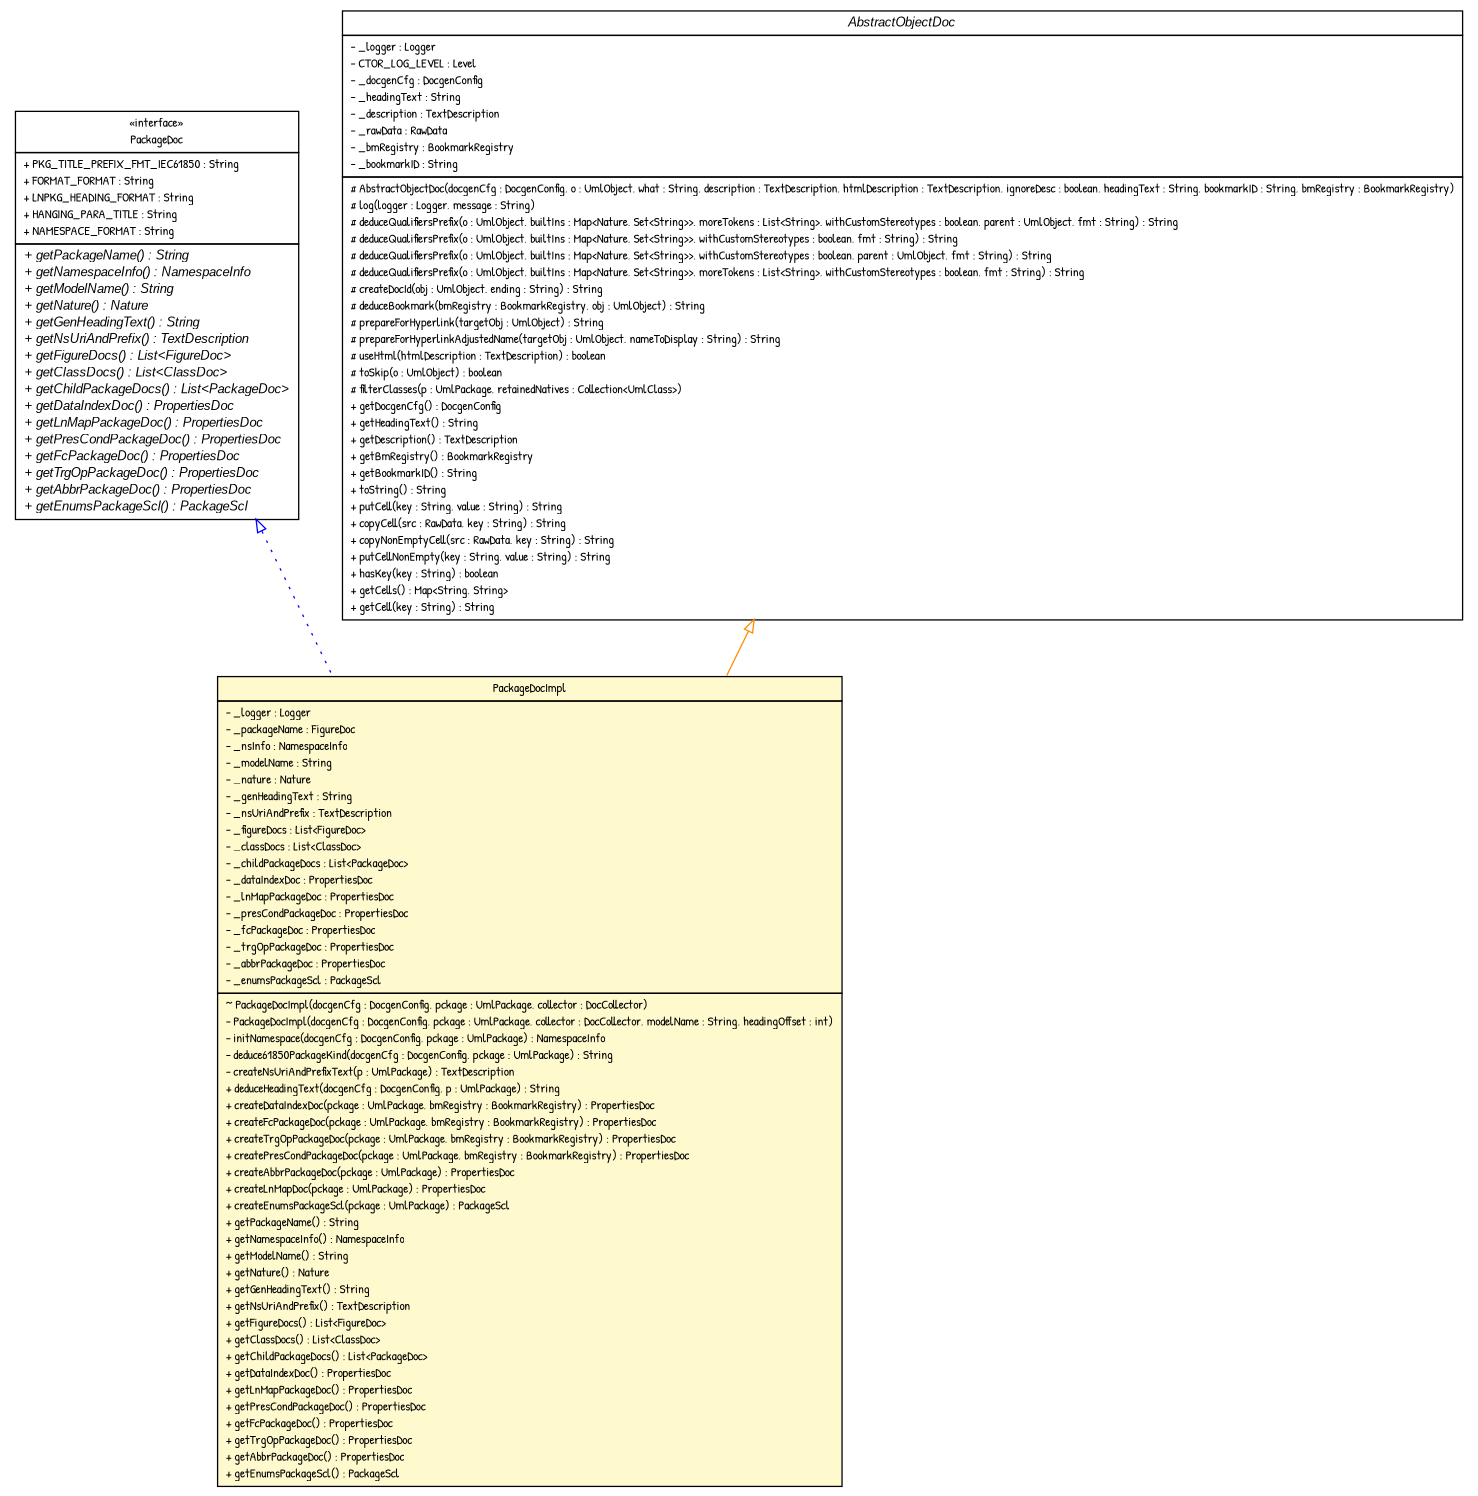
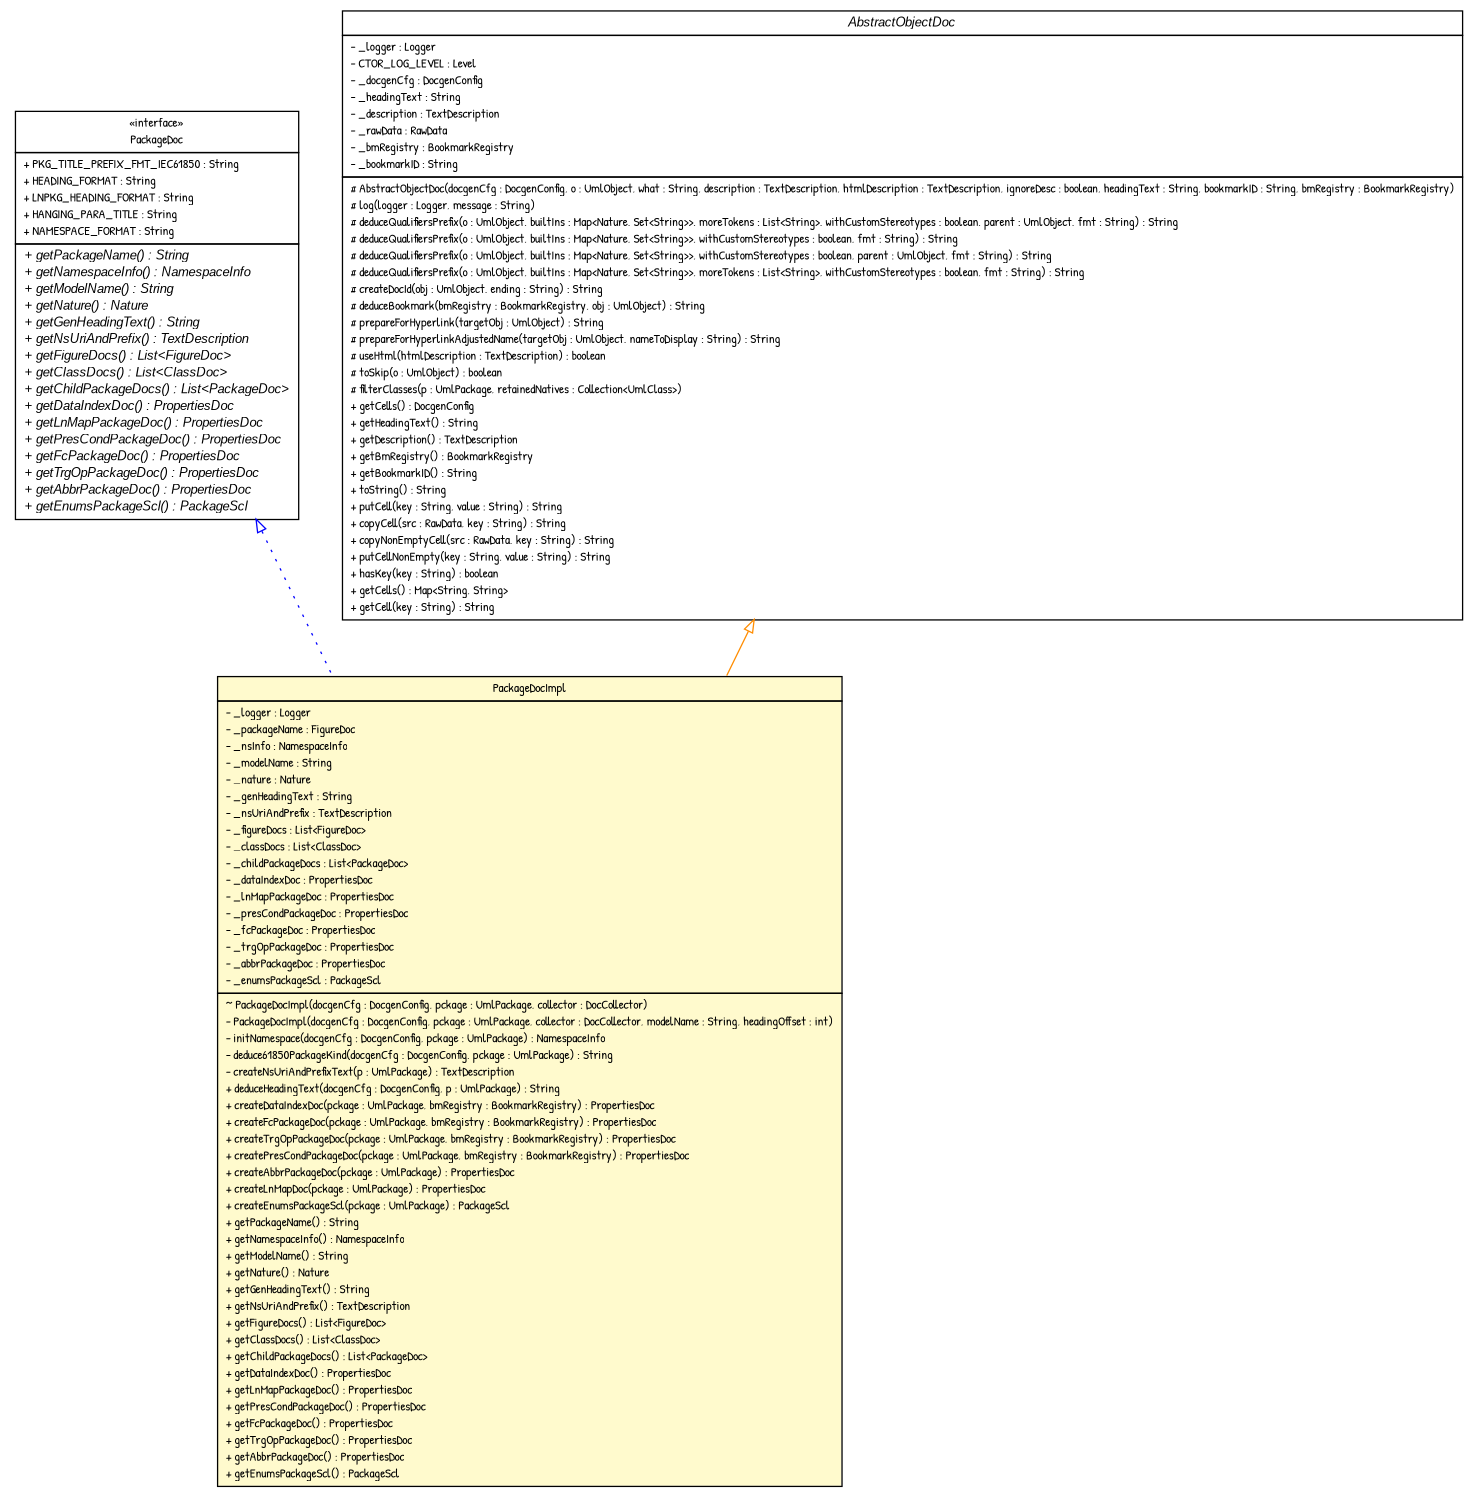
(89, 181) -> (90, 181)
(426, 406) -> (413, 406)
